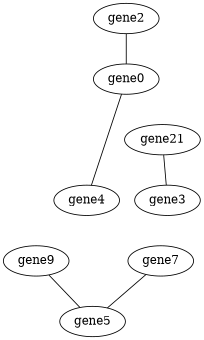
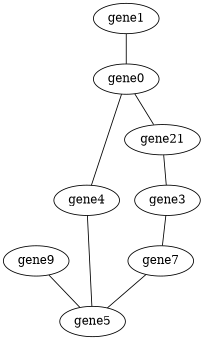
(126, 19) -> (126, 19)
none -> (144, 109)
none -> (164, 231)
none -> (90, 261)
